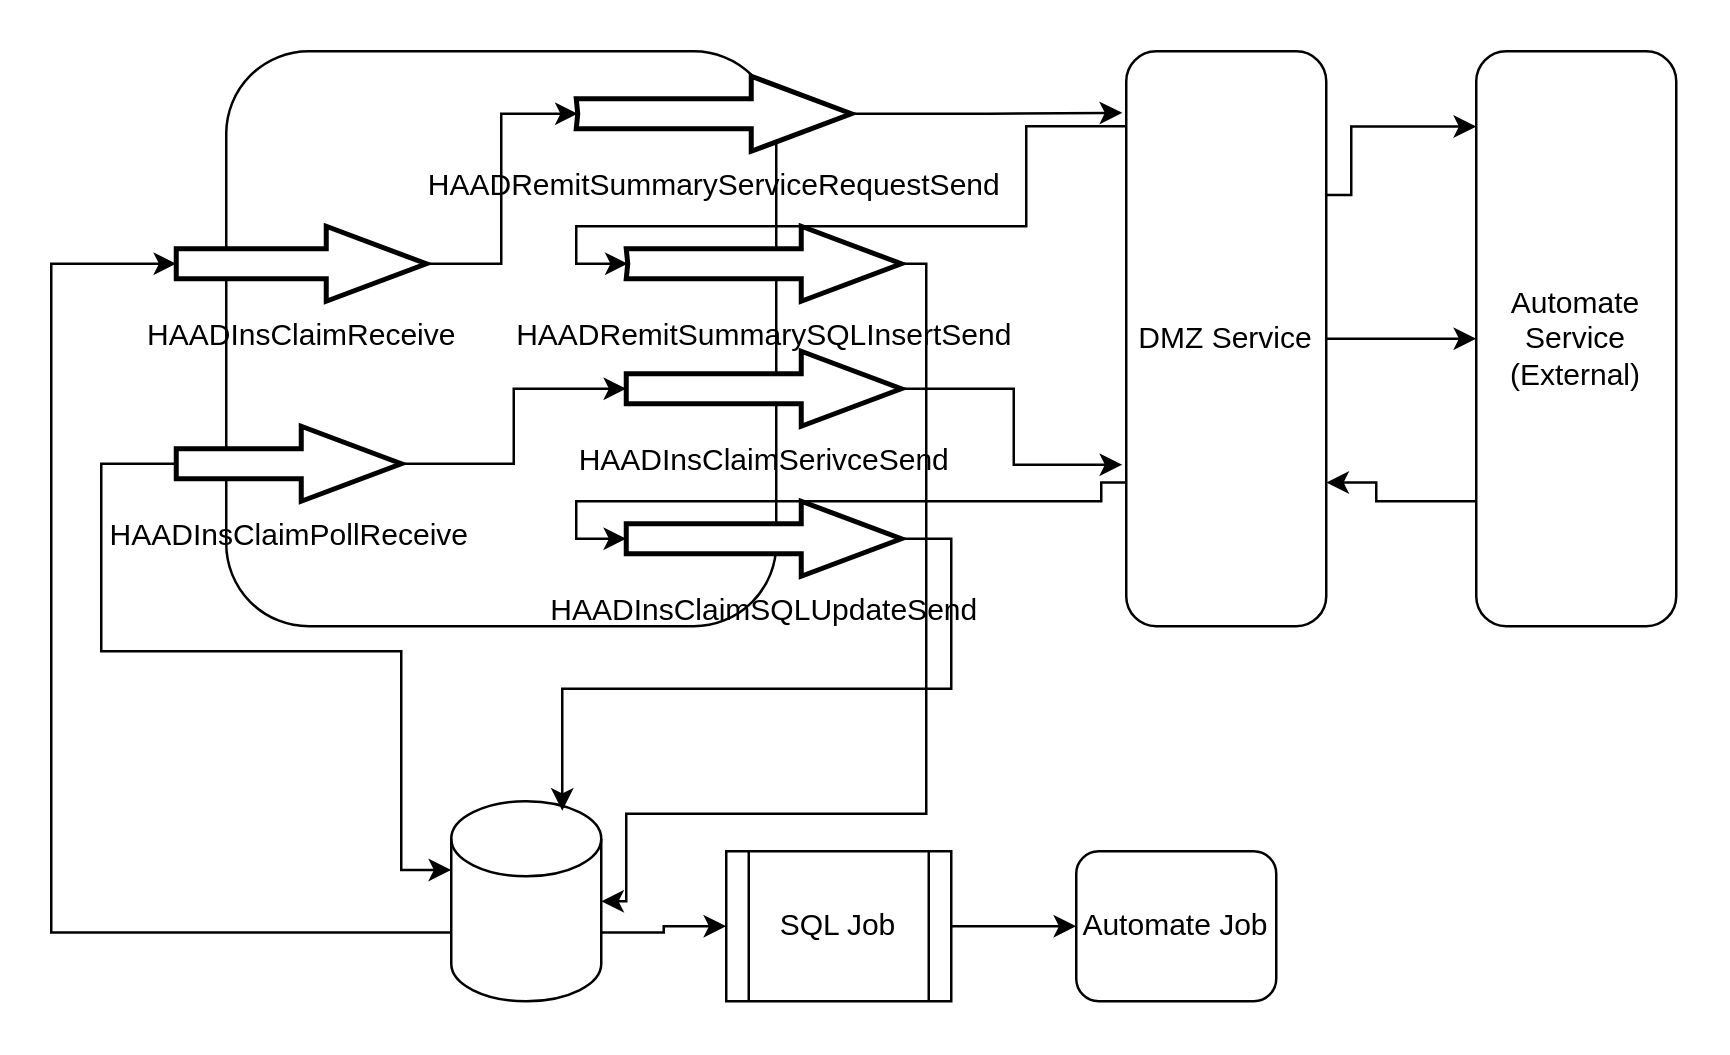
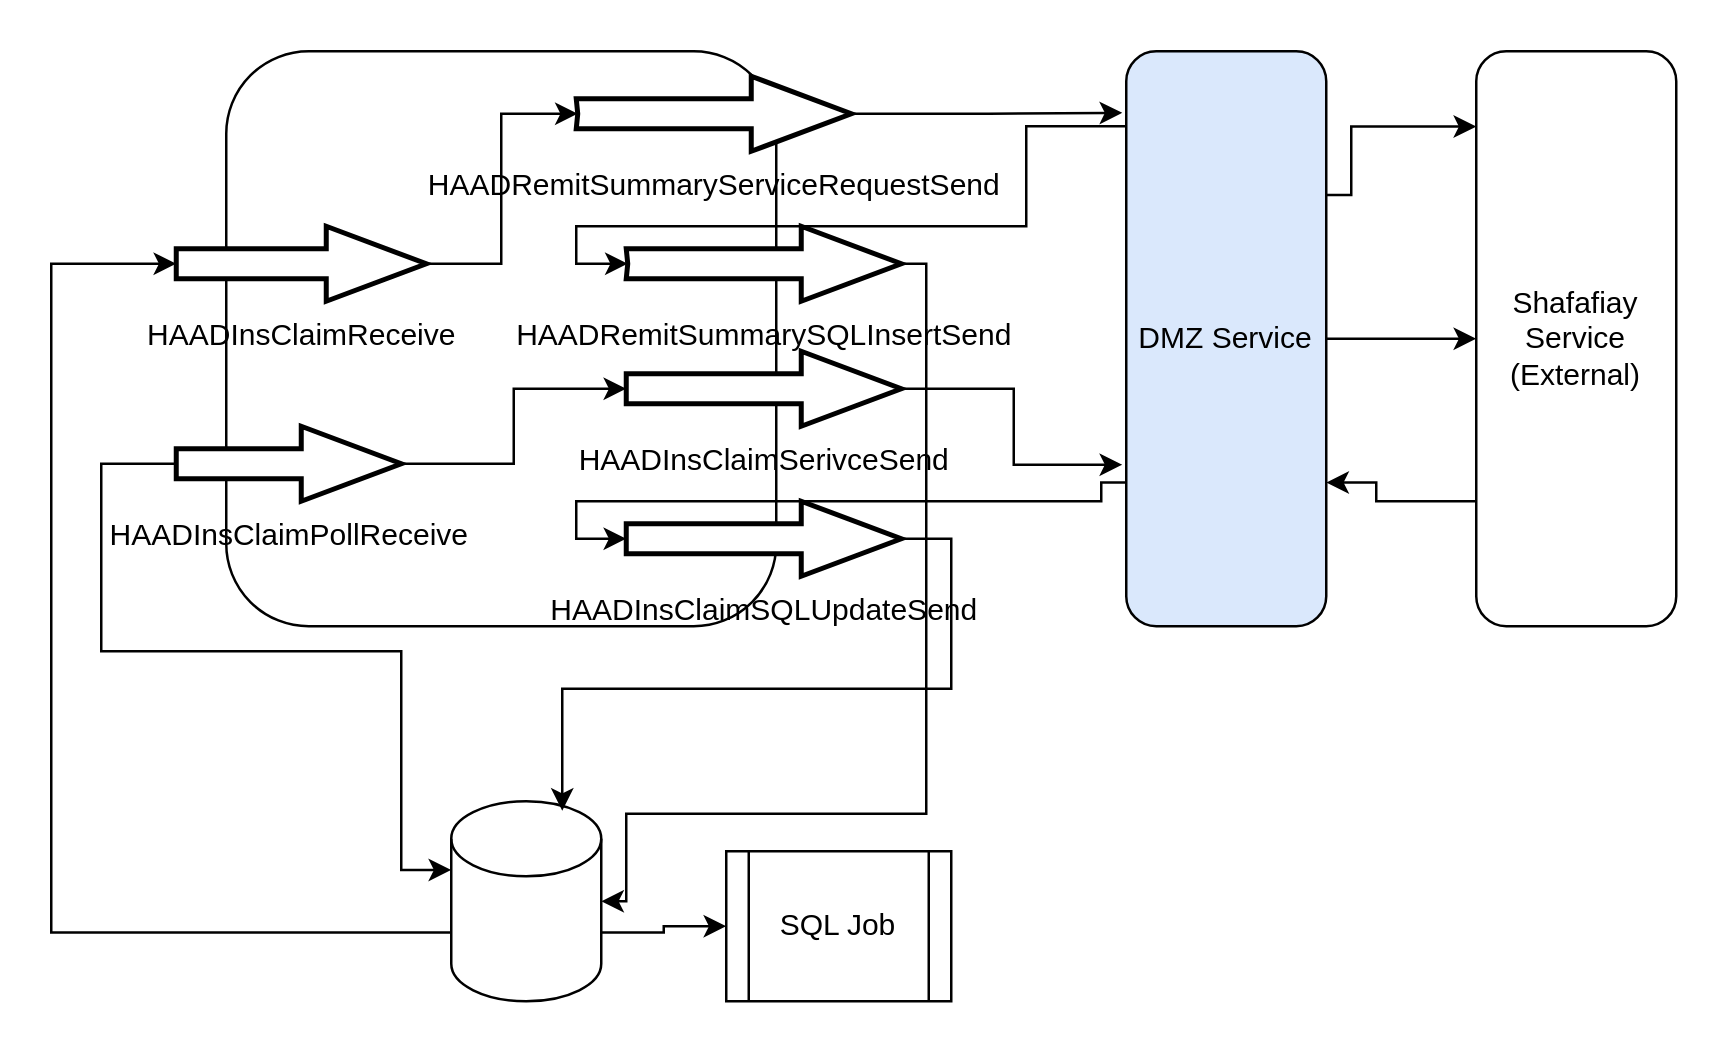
(1226, 339) -> (1226, 339)
(1576, 339) -> (1576, 339)
(1005, 926) -> none
(1176, 926) -> none
